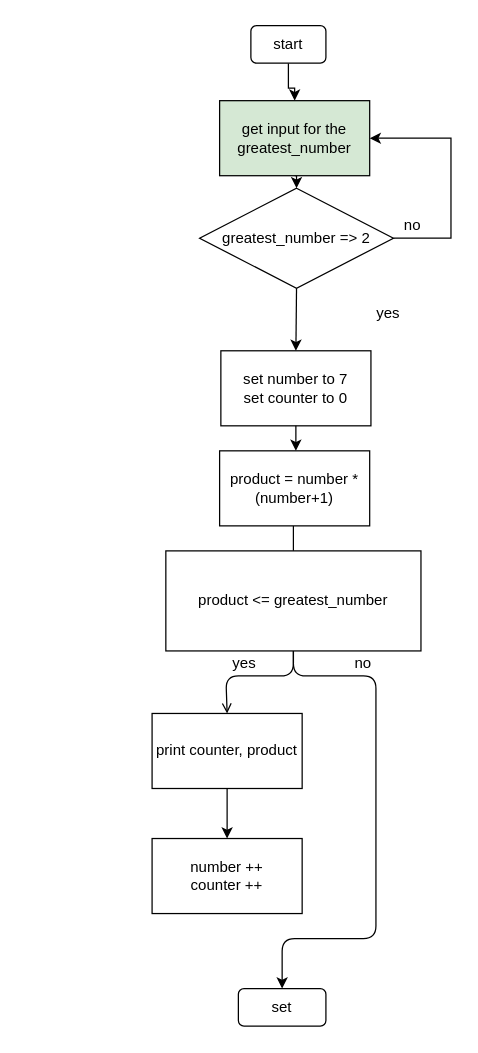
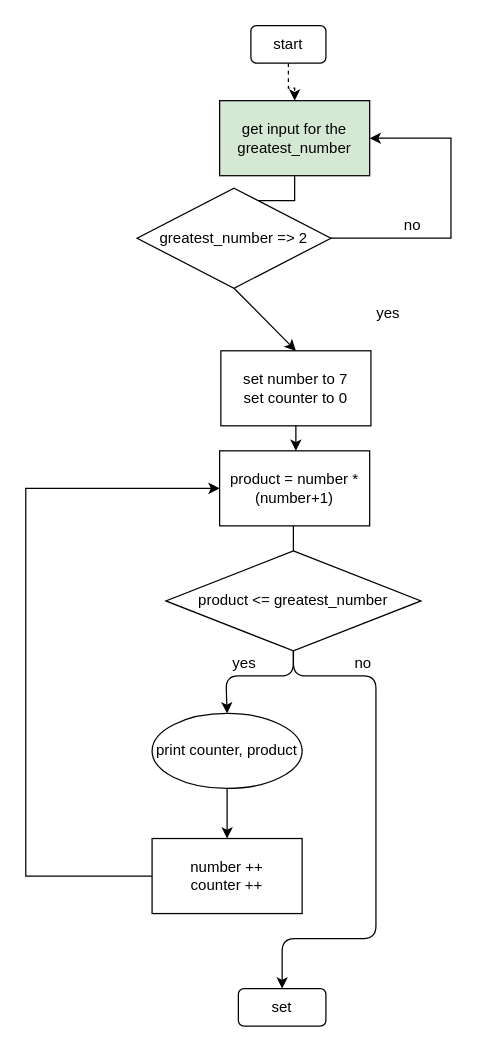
(288, 81) -> (288, 81)
(296, 238) -> (234, 238)
(293, 601) -> (293, 601)
none -> (26, 652)
(227, 705) -> (227, 703)
(227, 751) -> (227, 751)
